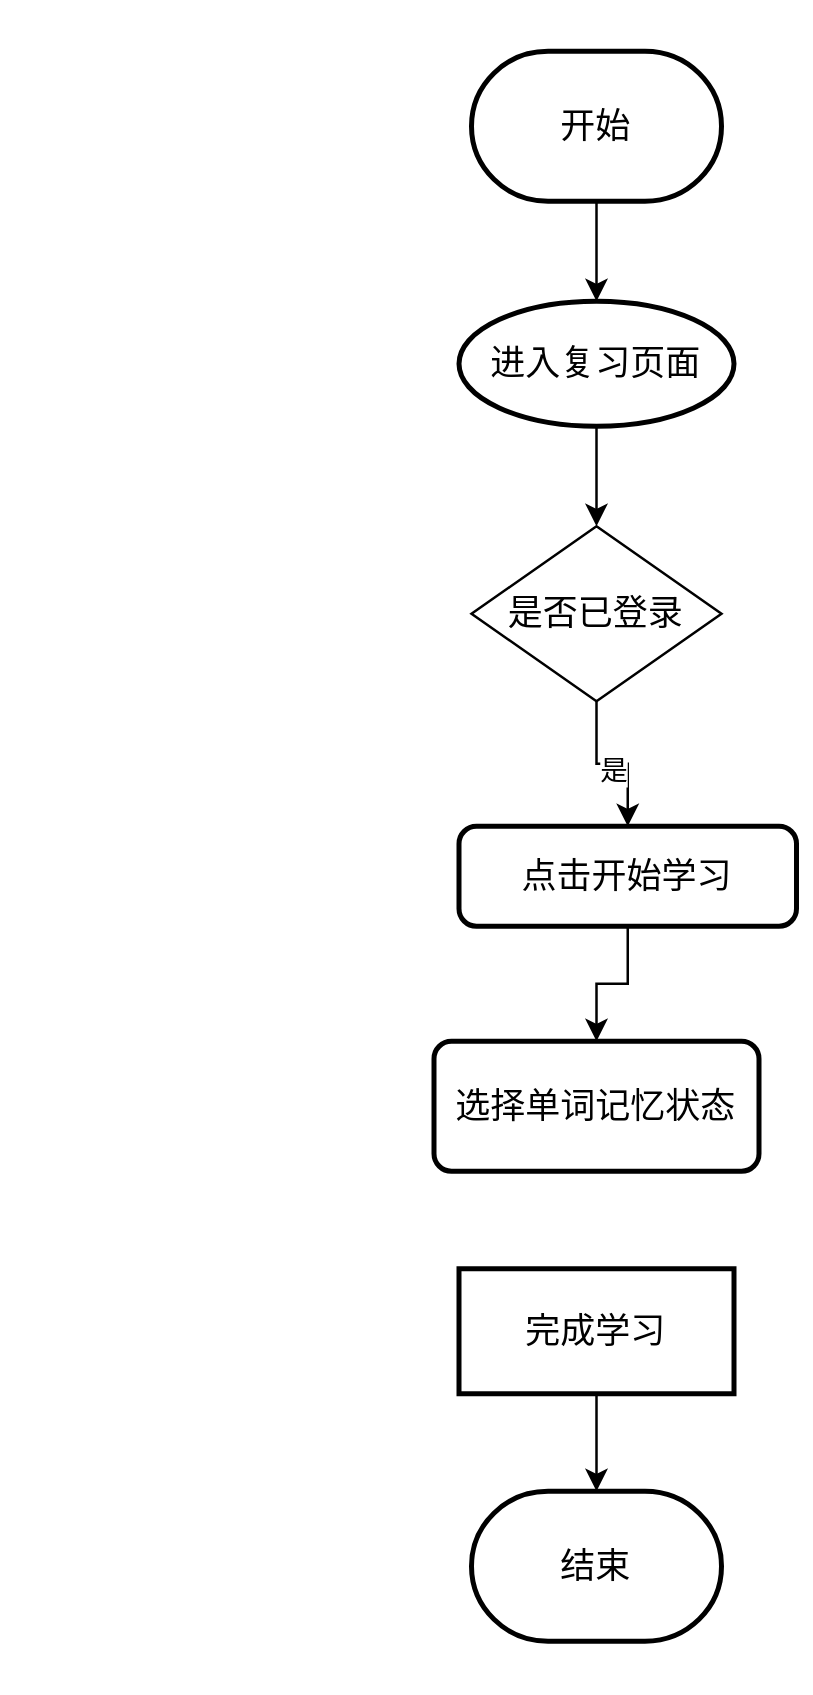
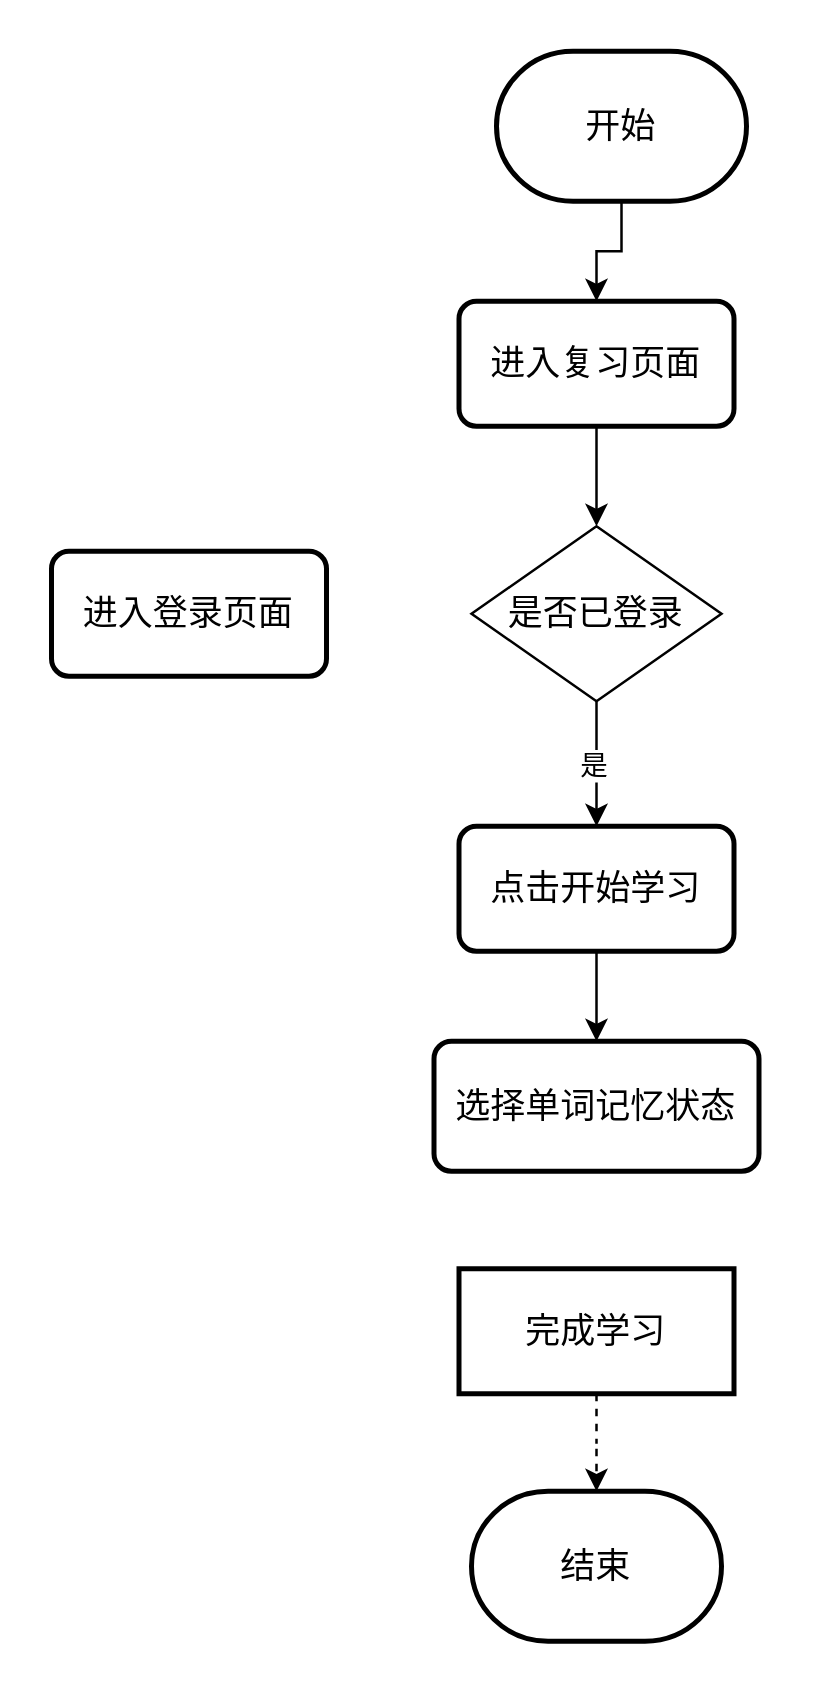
(596, 126) -> (621, 126)
(596, 364) -> (596, 364)
none -> (189, 614)
(628, 876) -> (596, 889)
(596, 1439) -> (596, 1439)
